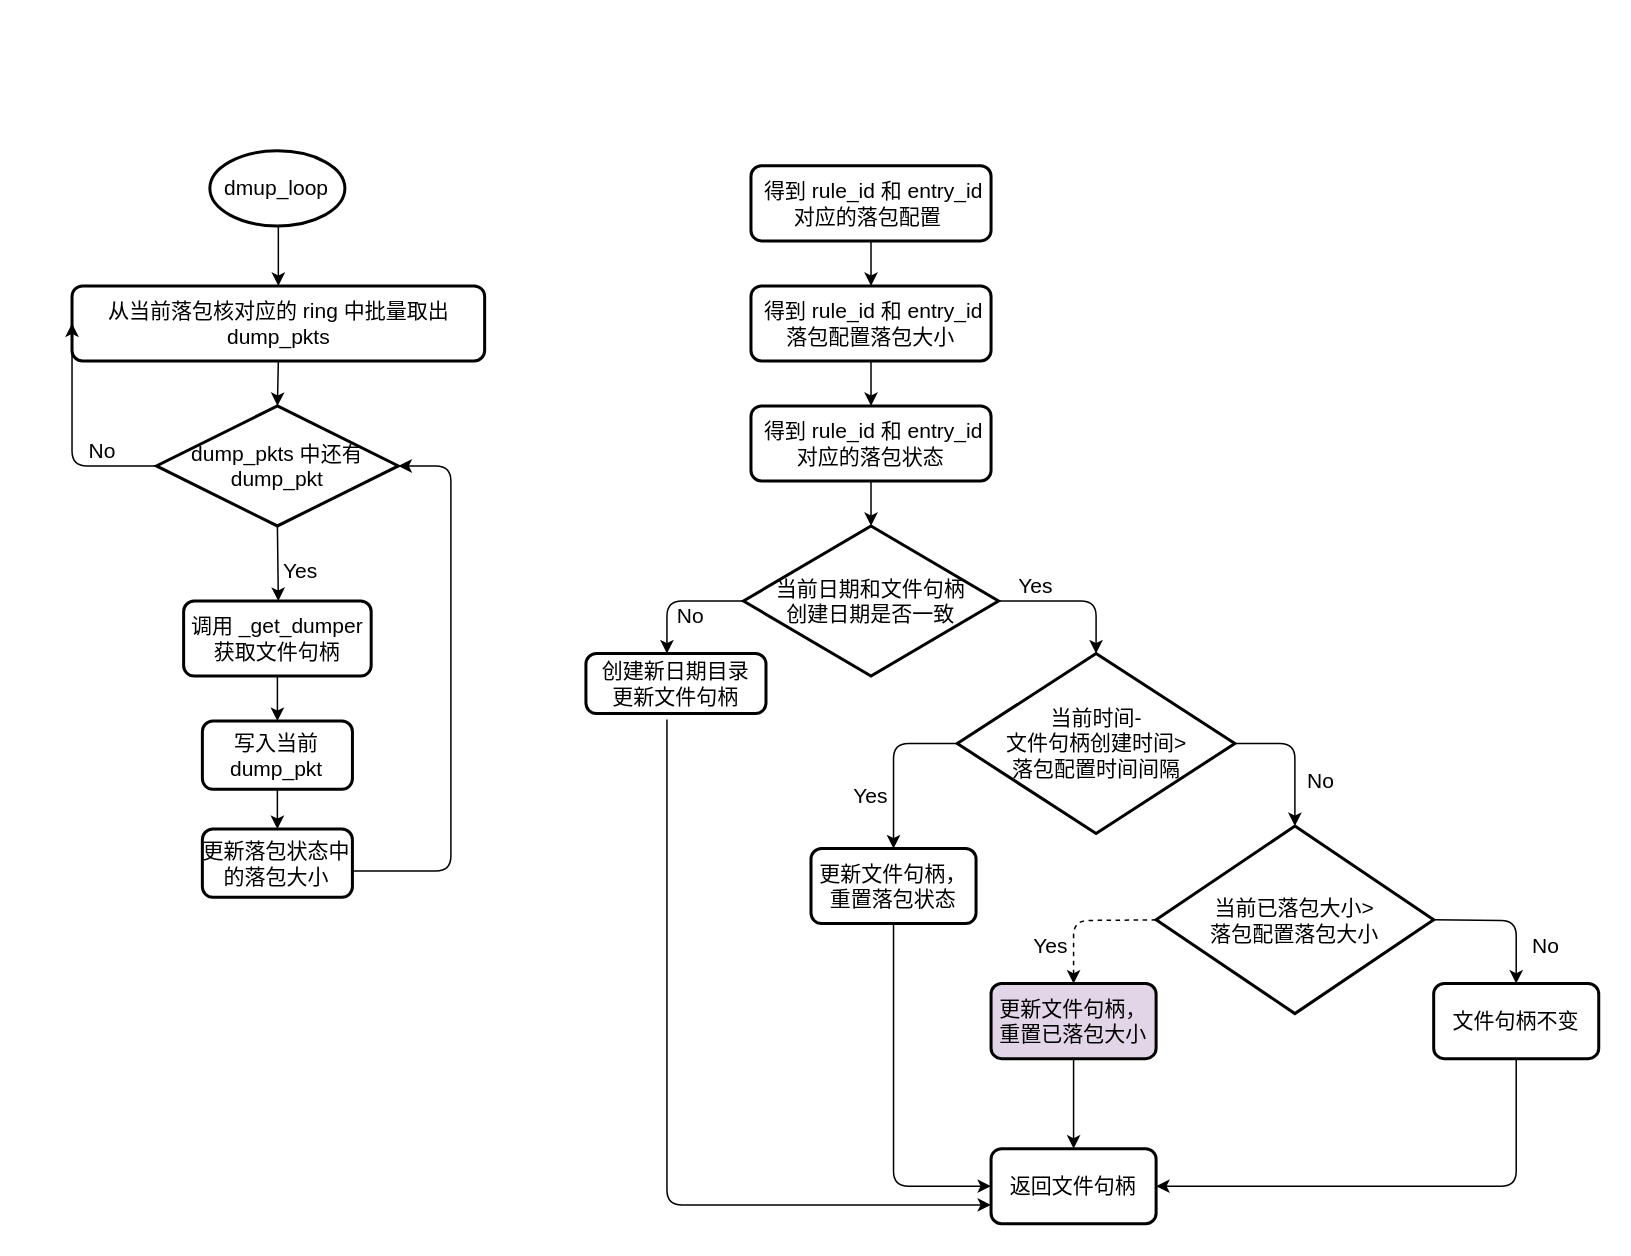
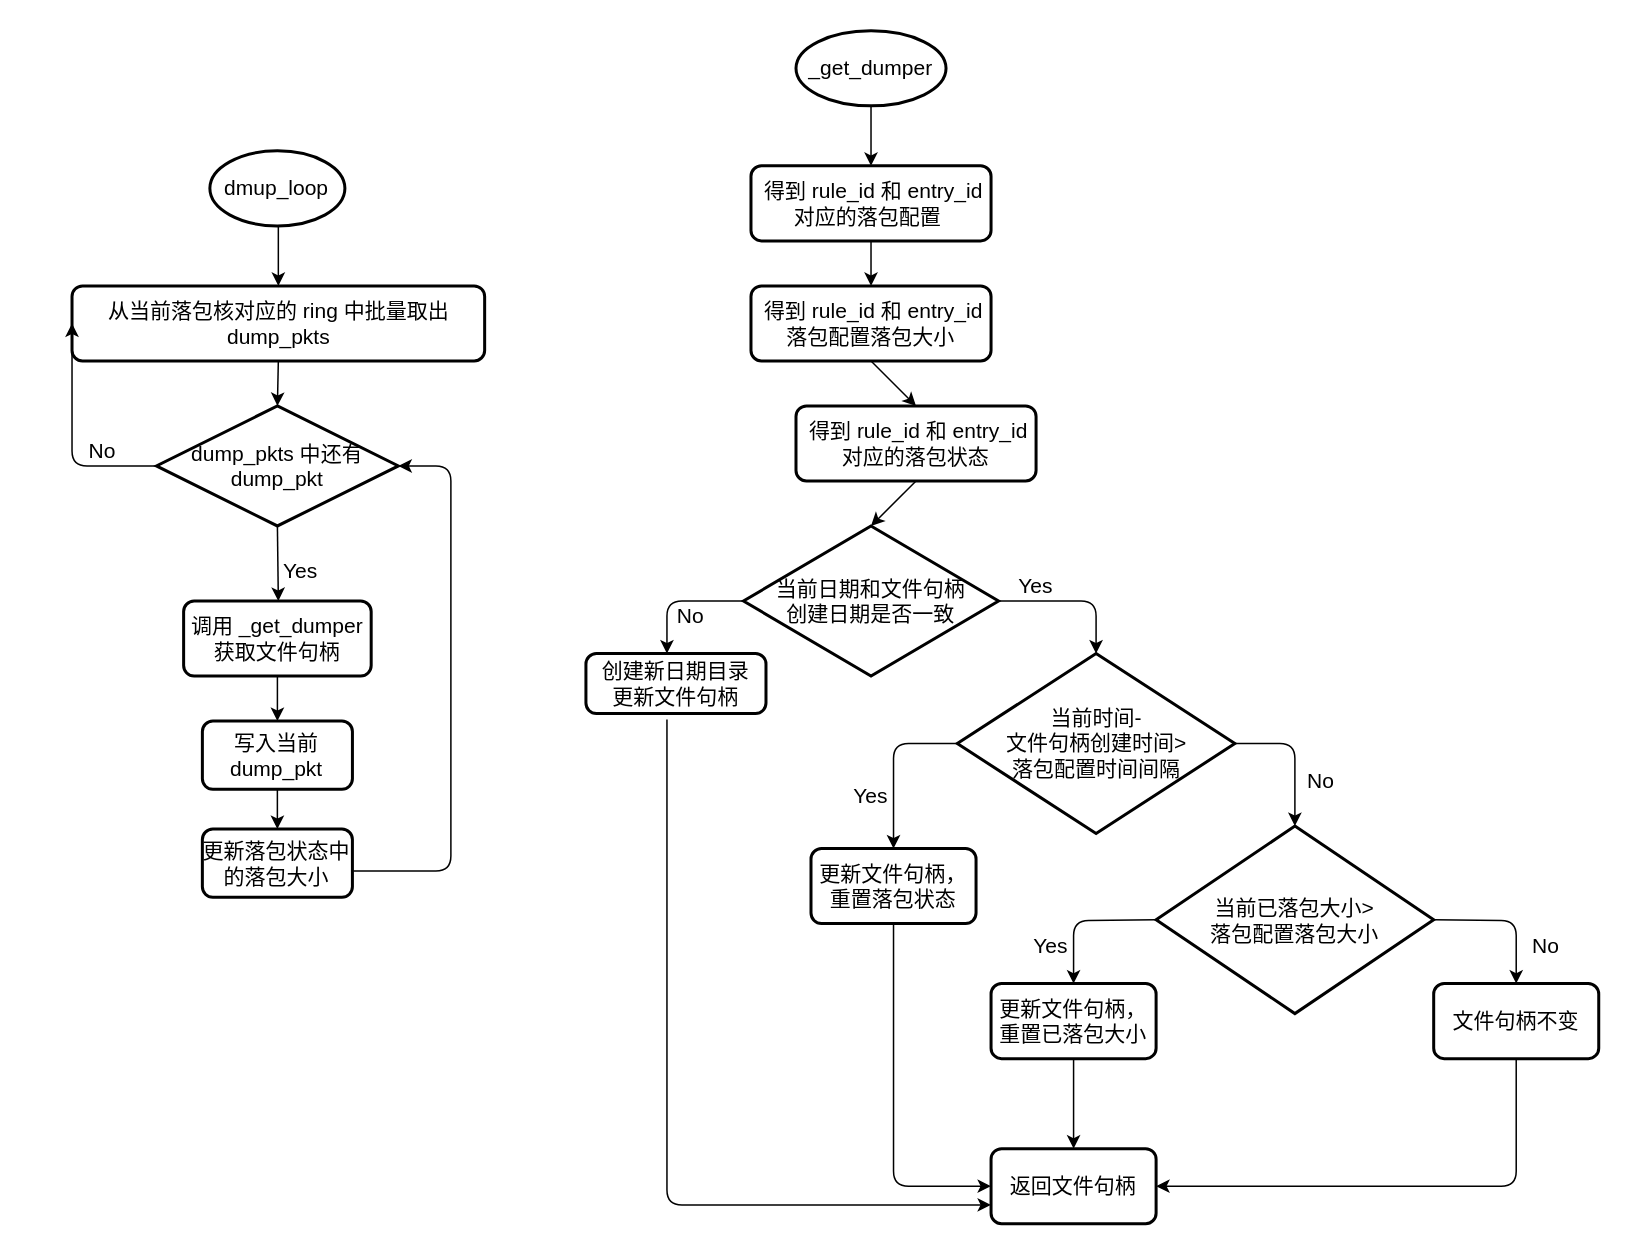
none -> (871, 68)
none -> (871, 131)
(871, 443) -> (916, 443)
(1093, 920) -> (1093, 920)
(1073, 1021) -> (1073, 1021)
